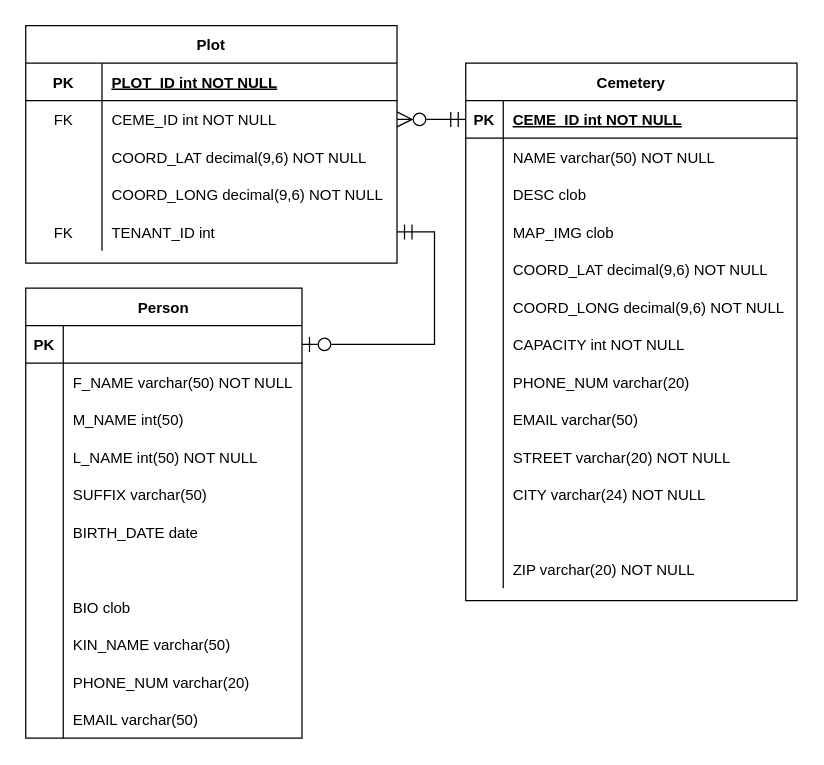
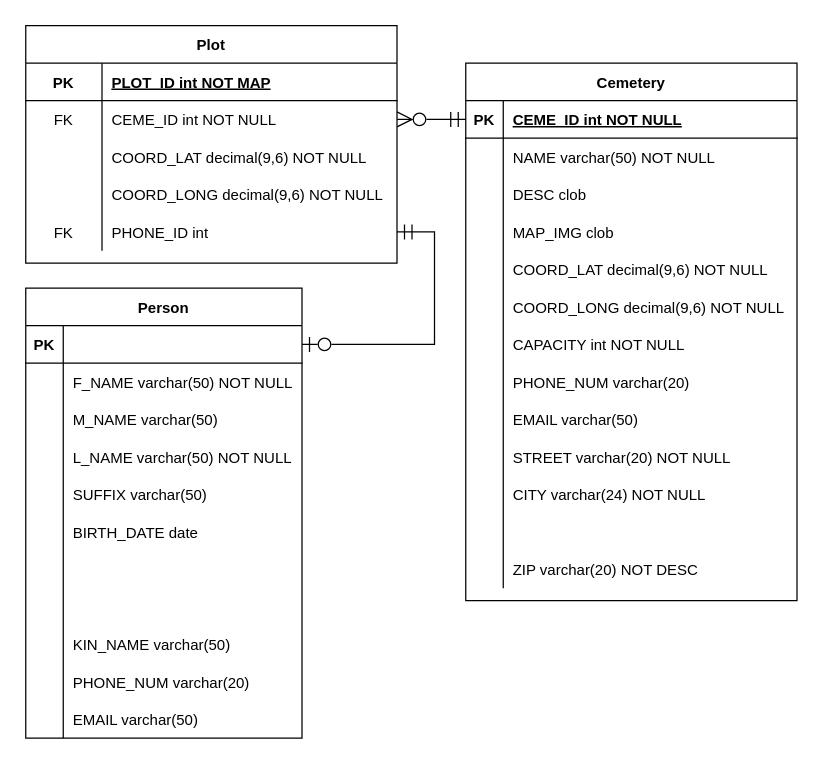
(187, 83) -> (183, 83)
(162, 233) -> (158, 233)
(129, 420) -> (148, 420)
(163, 458) -> (182, 458)
(607, 570) -> (607, 570)
(183, 607) -> none
